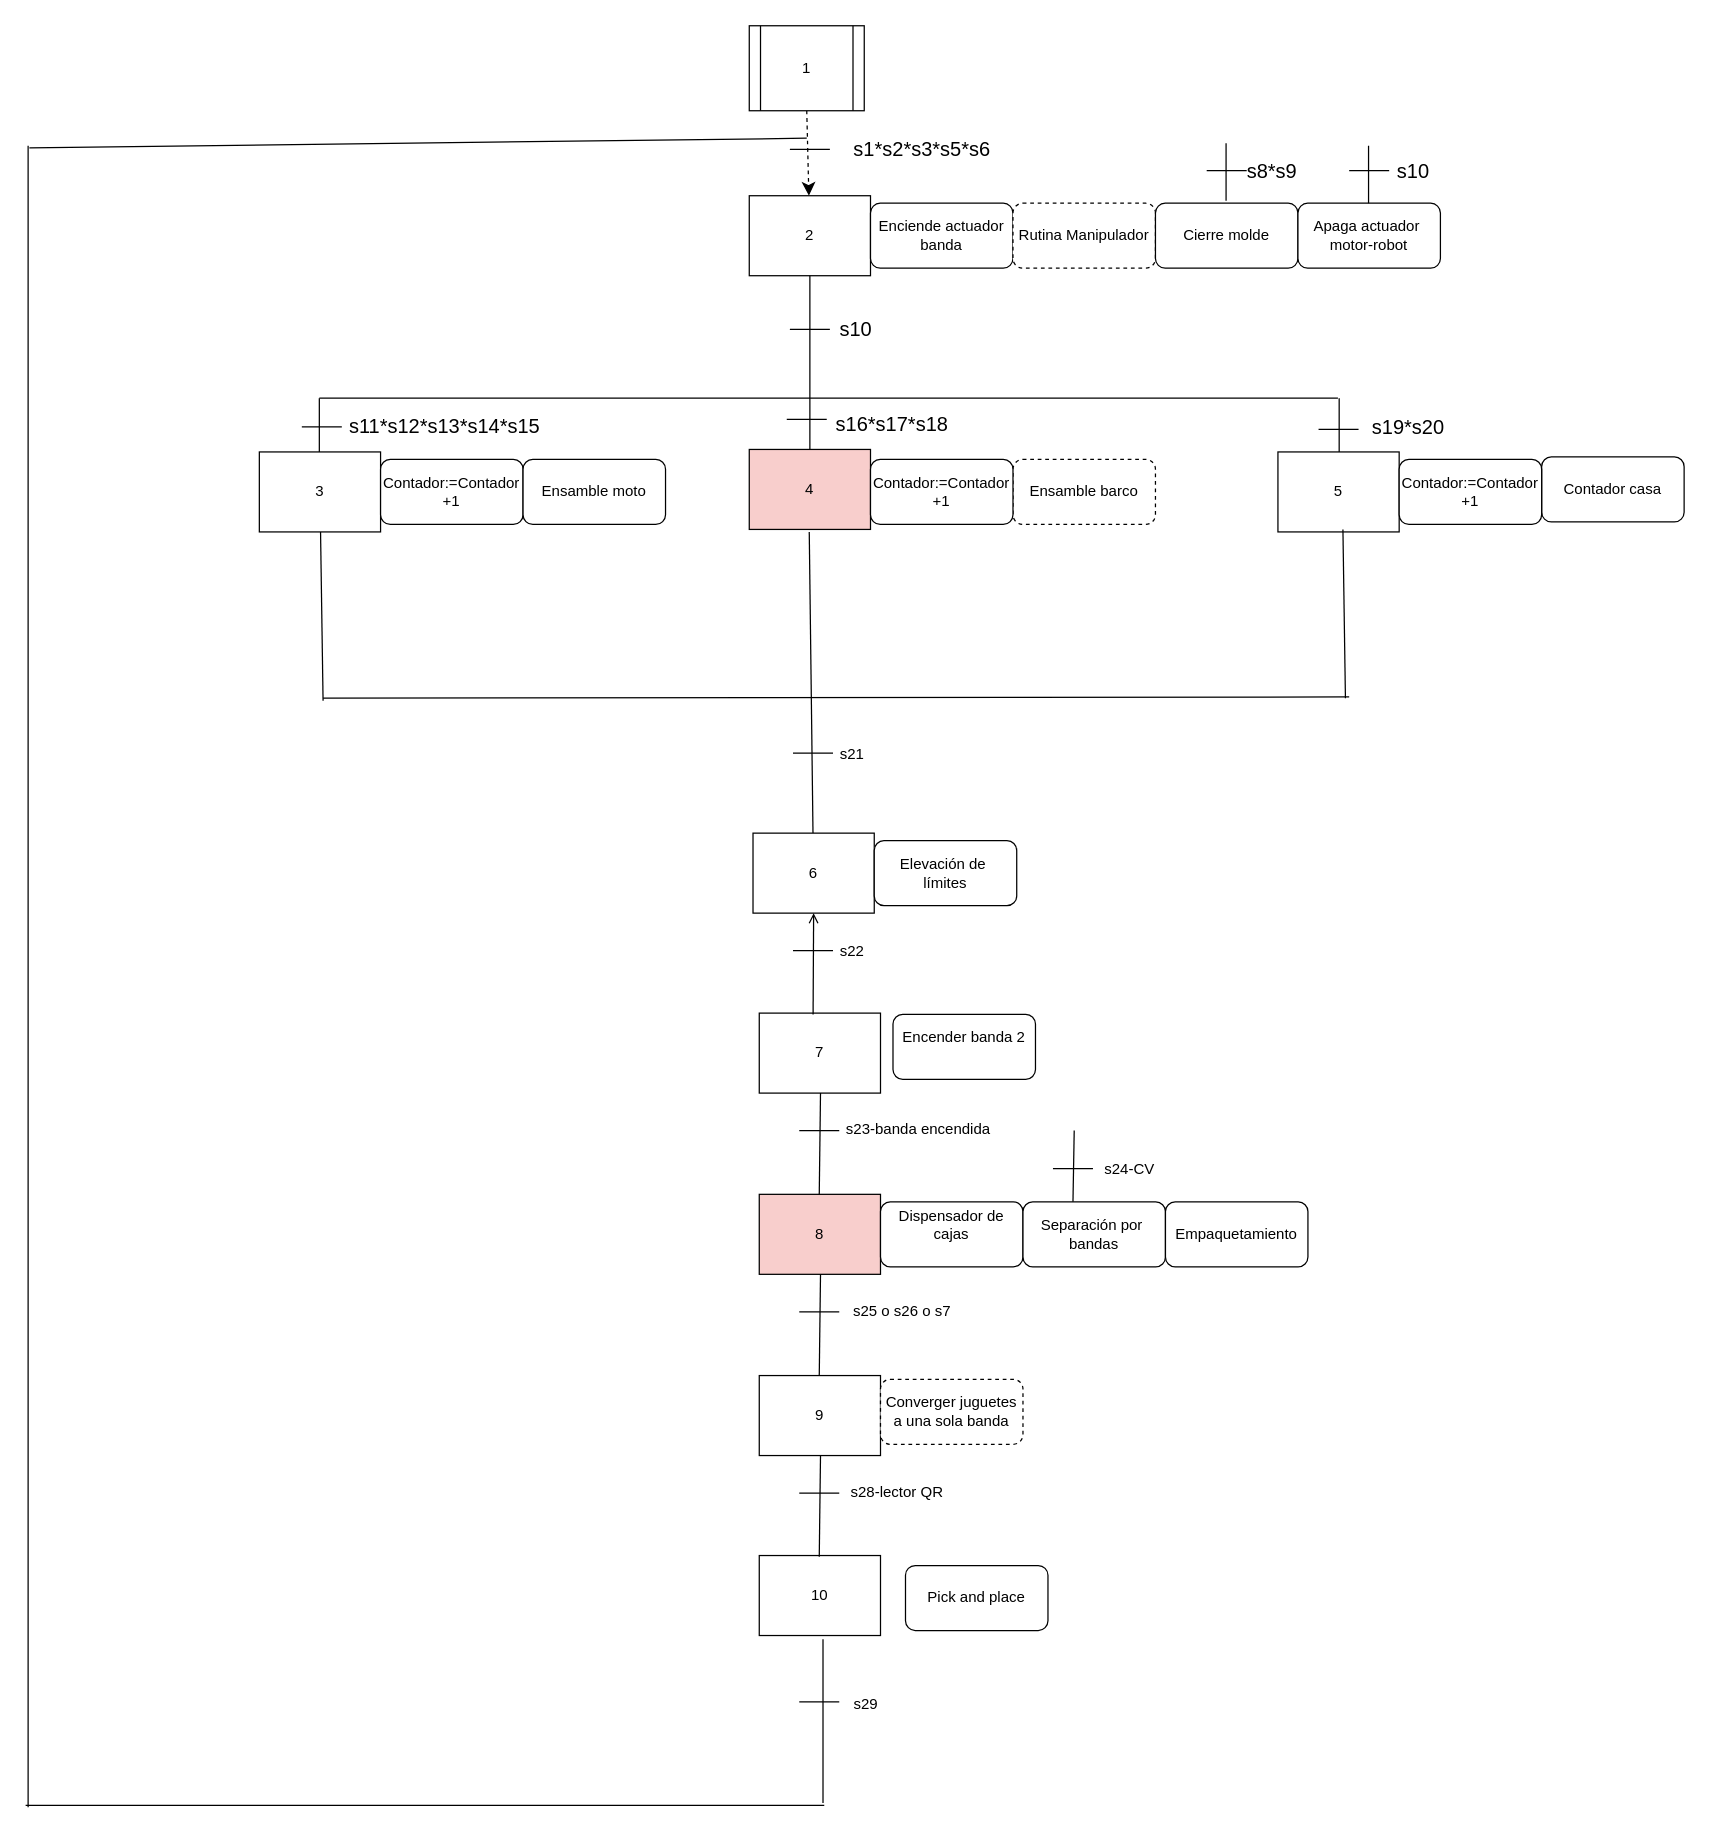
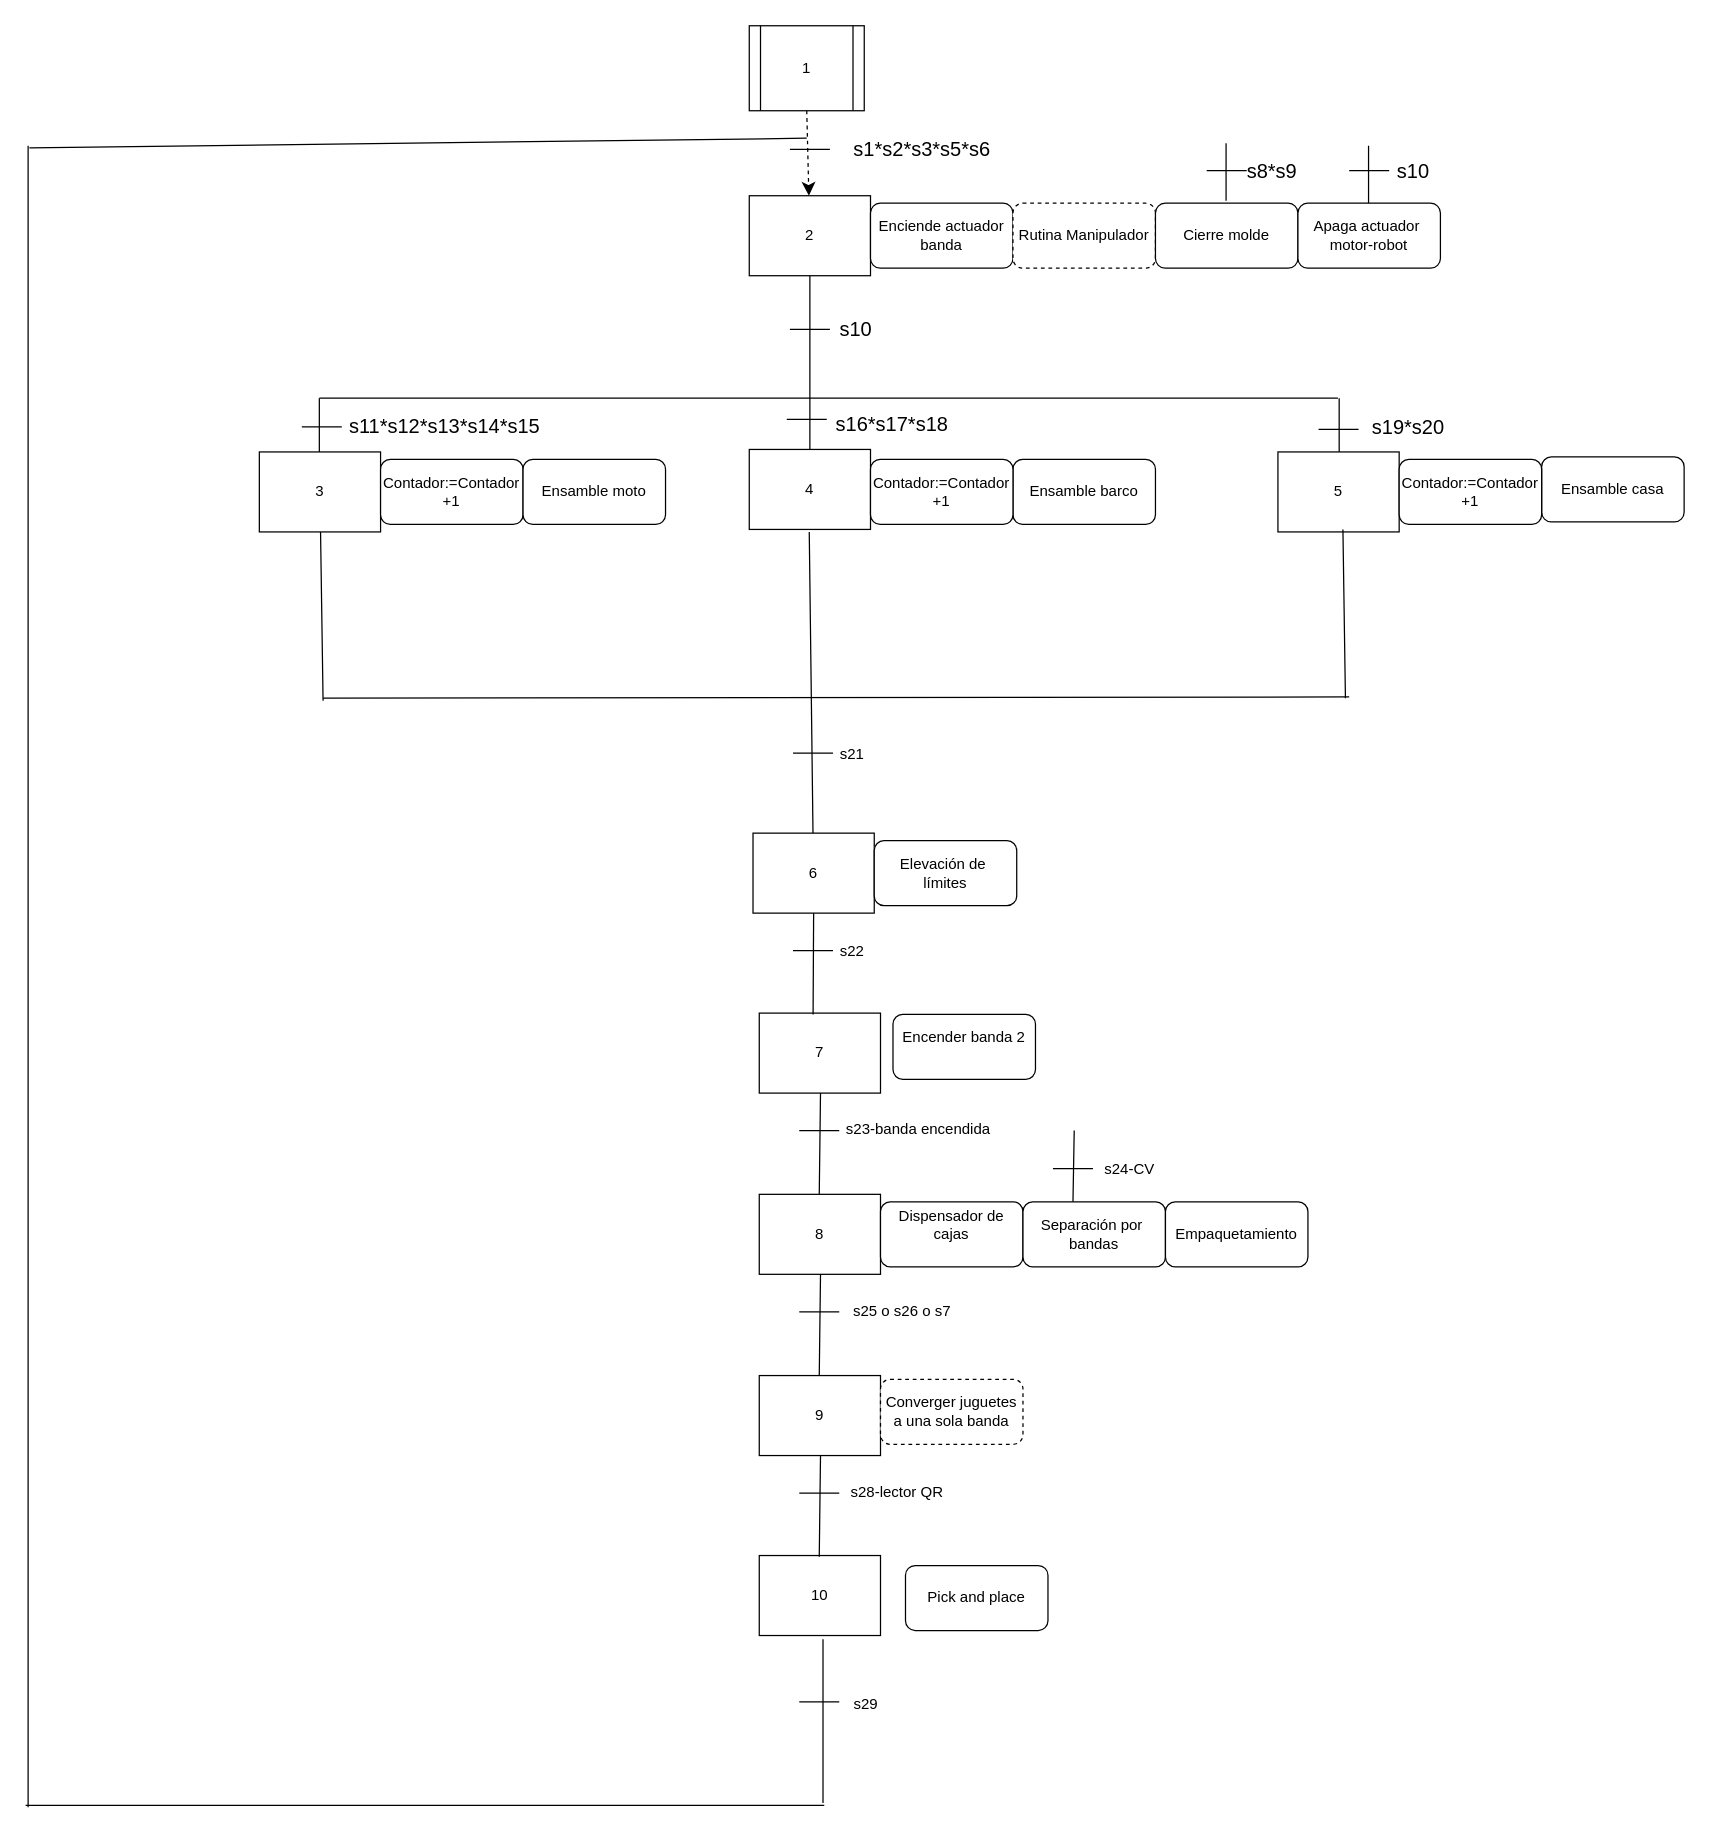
(810, 489) -> (810, 489)
(1613, 489) -> (1613, 489)
(1084, 492) -> (1084, 492)
(814, 920) -> (814, 918)
(820, 1234) -> (820, 1234)
